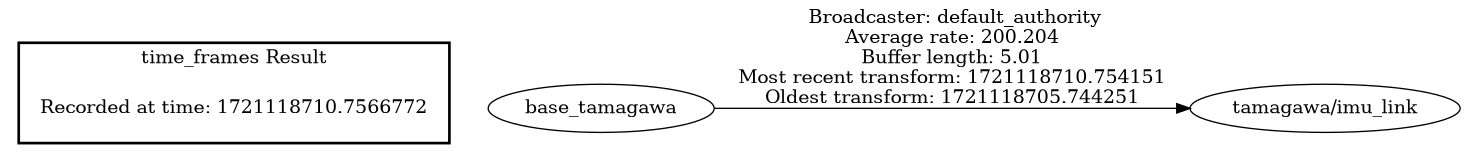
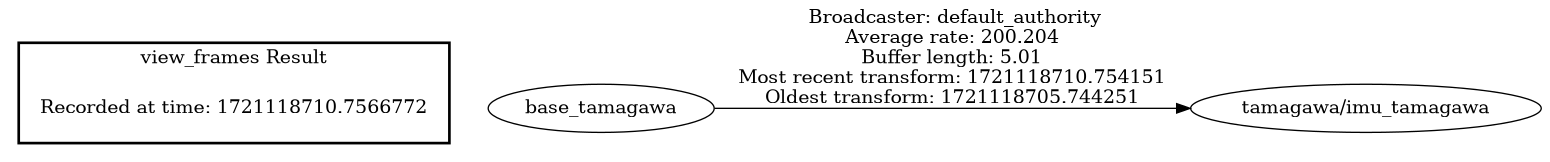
(234, 58) -> (234, 58)
(1325, 108) -> (1366, 108)
